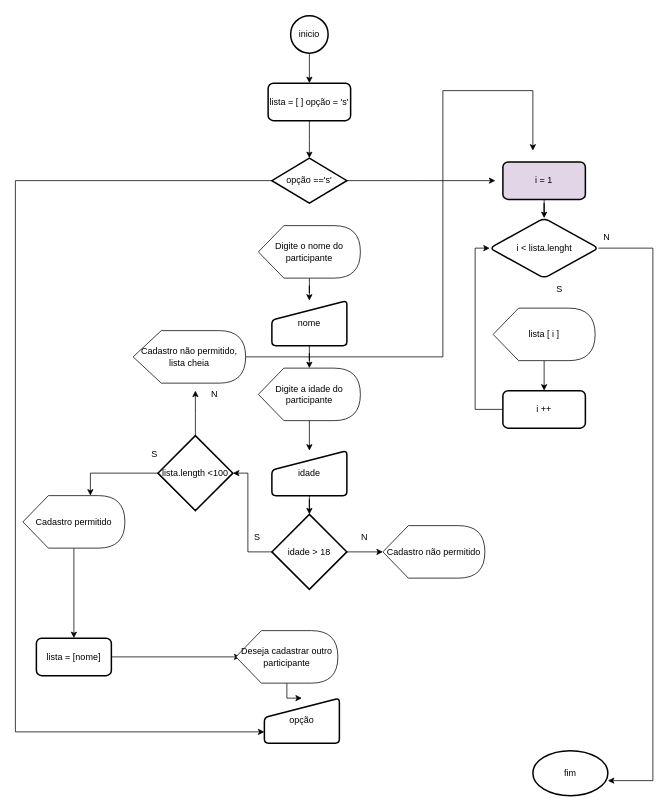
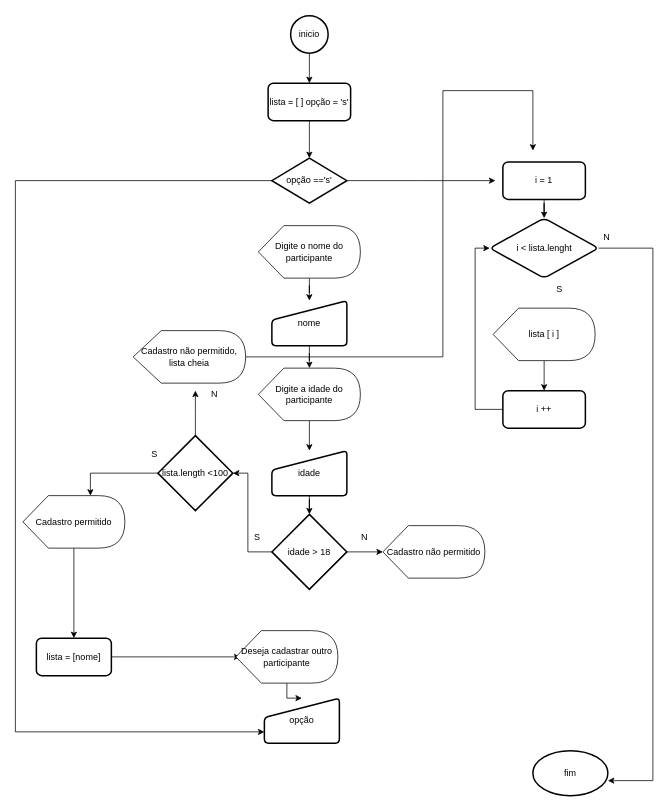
(544, 180) -> (544, 180)
